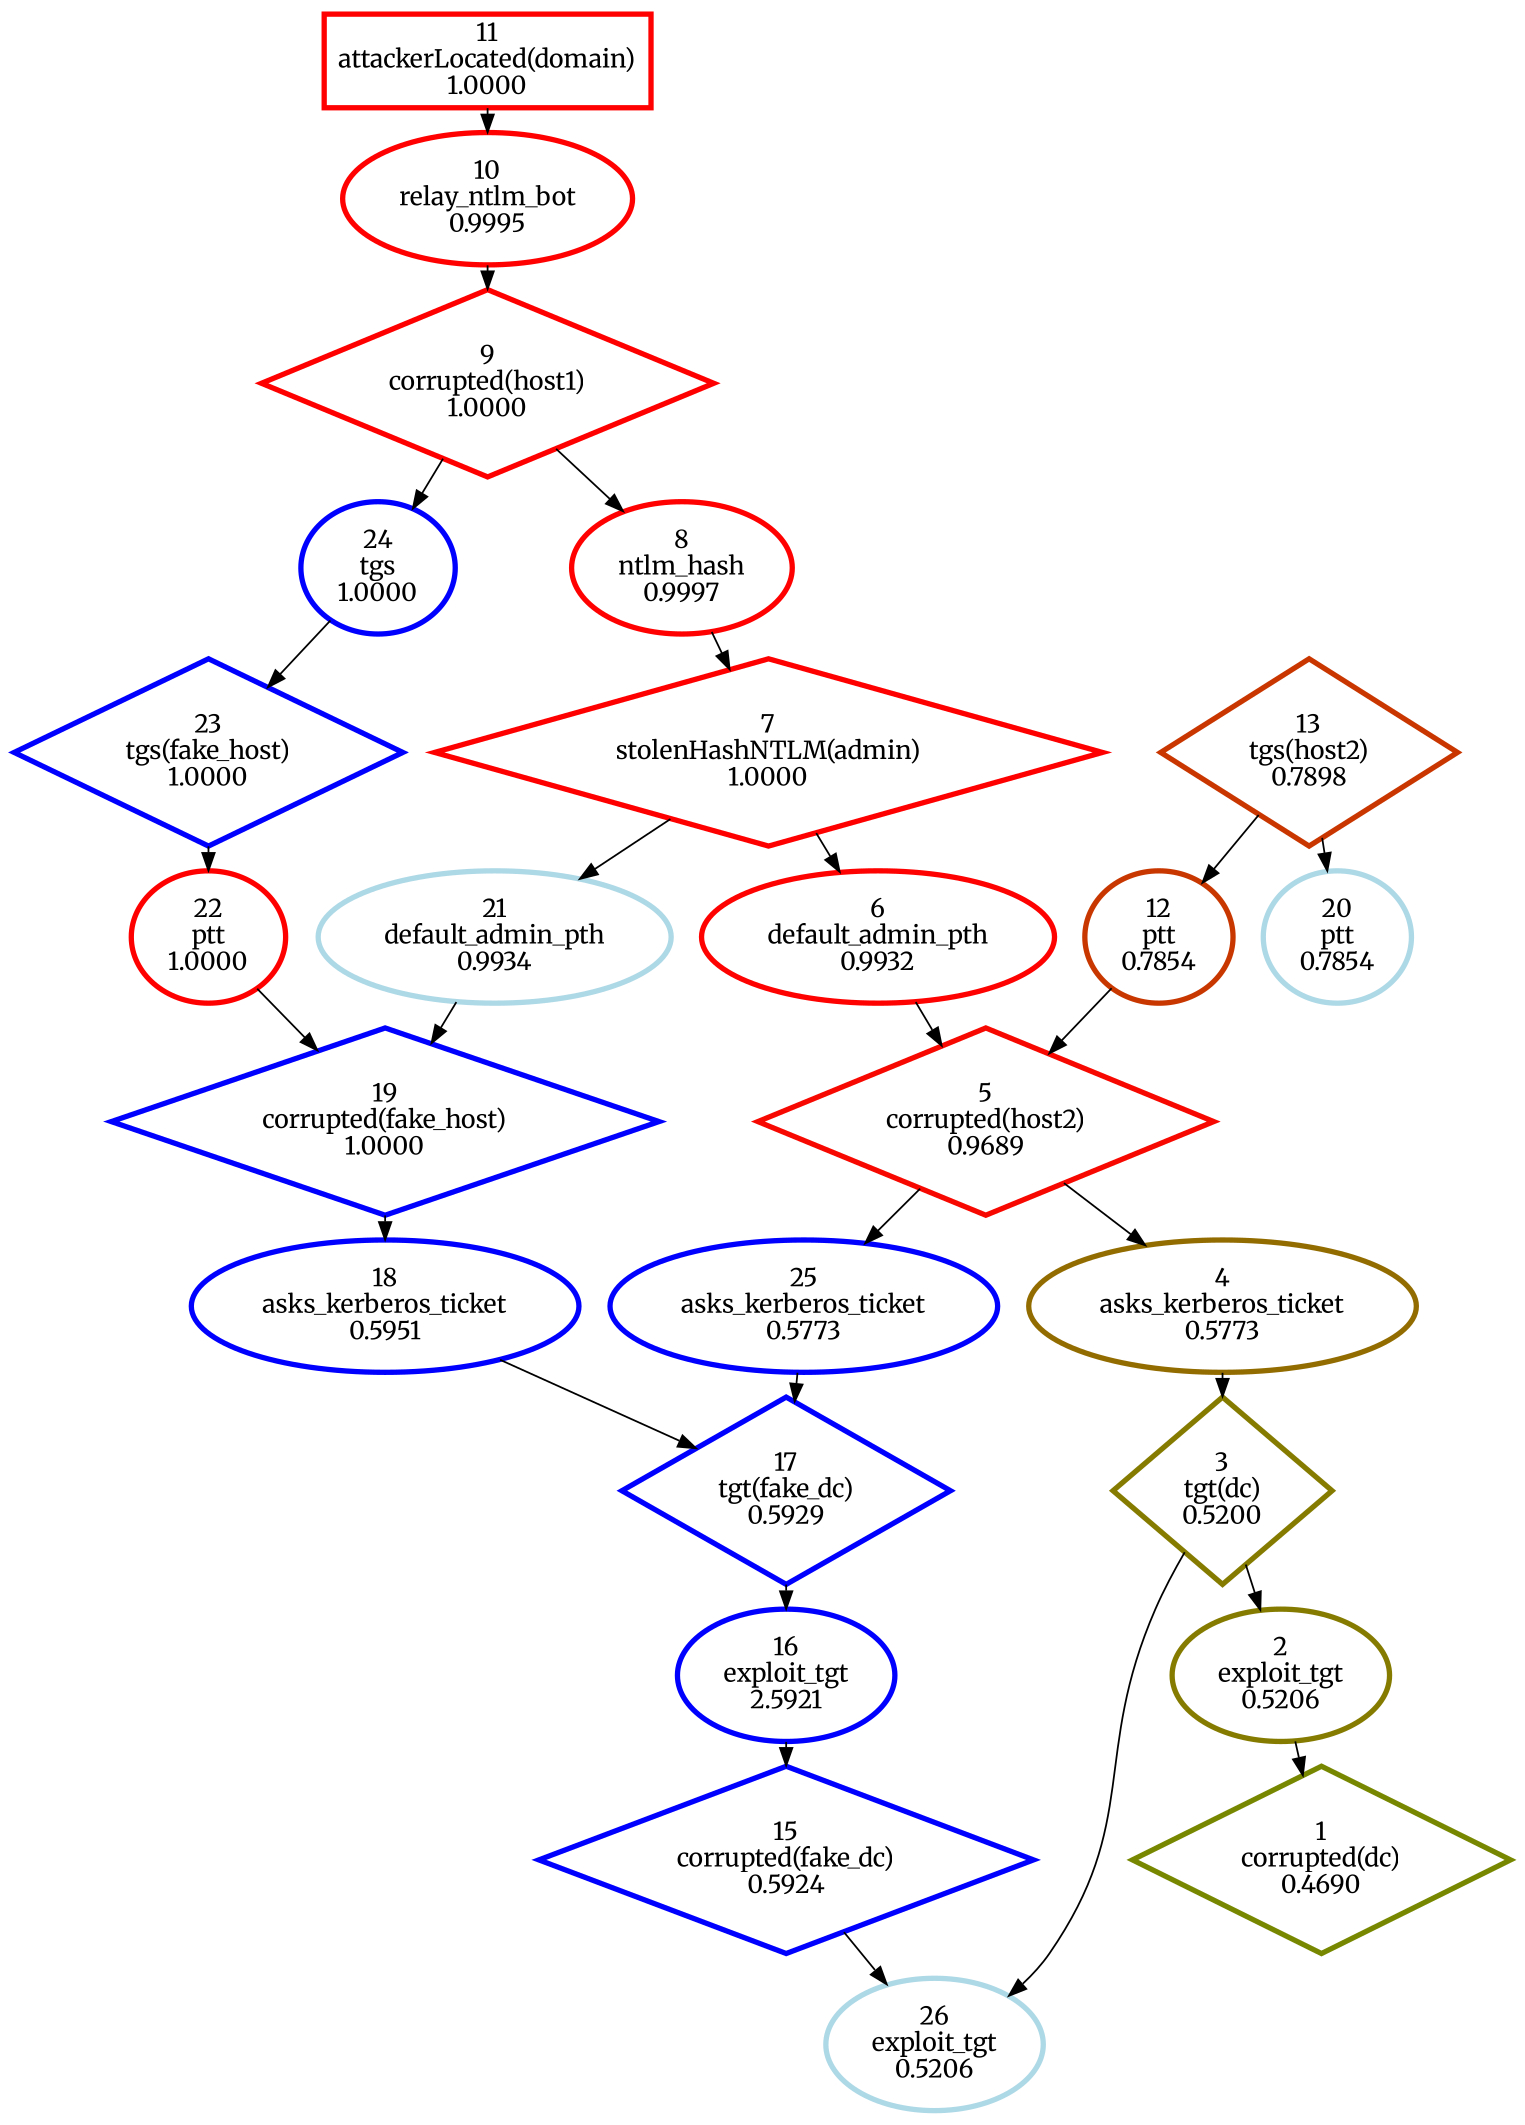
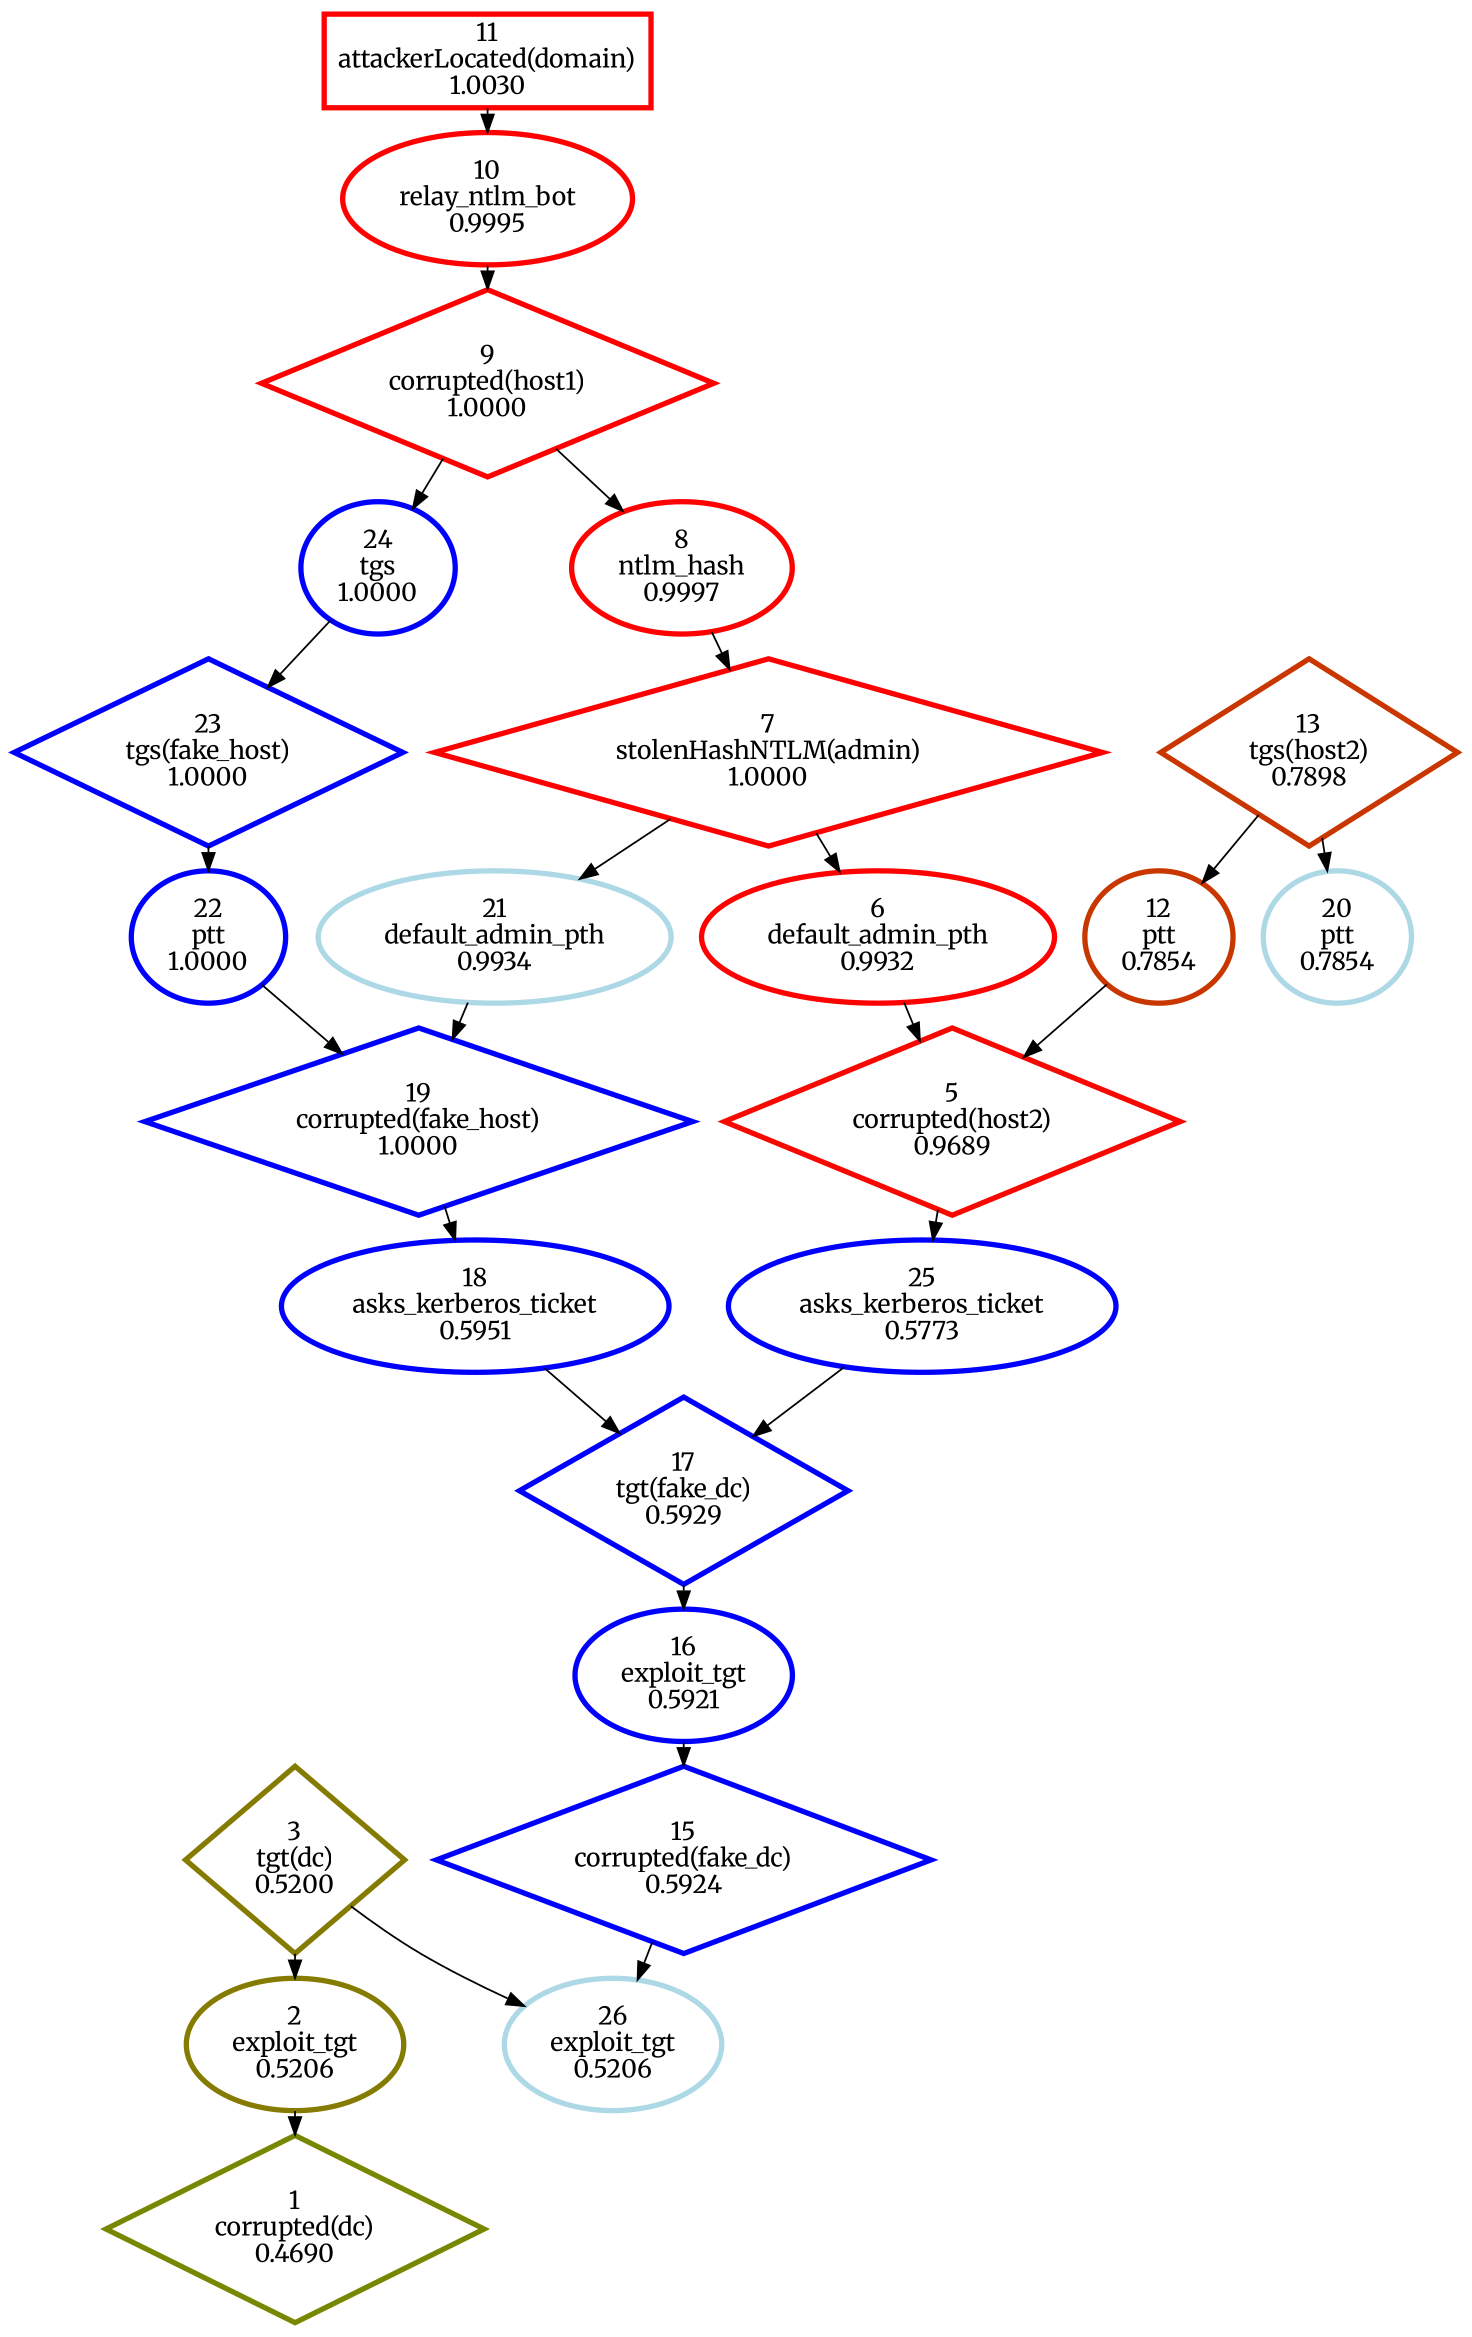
(488, 61) -> (488, 61)
(208, 937) -> (208, 937)
(1223, 1306) -> none
(786, 1675) -> (684, 1675)
